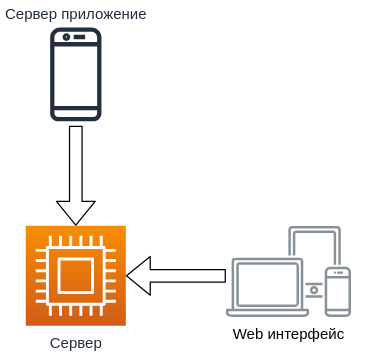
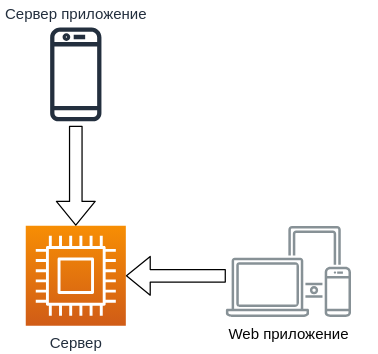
(289, 335) -> (289, 335)
